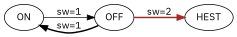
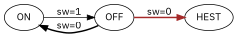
(159, 12) -> (159, 12)
(69, 26) -> (69, 26)
